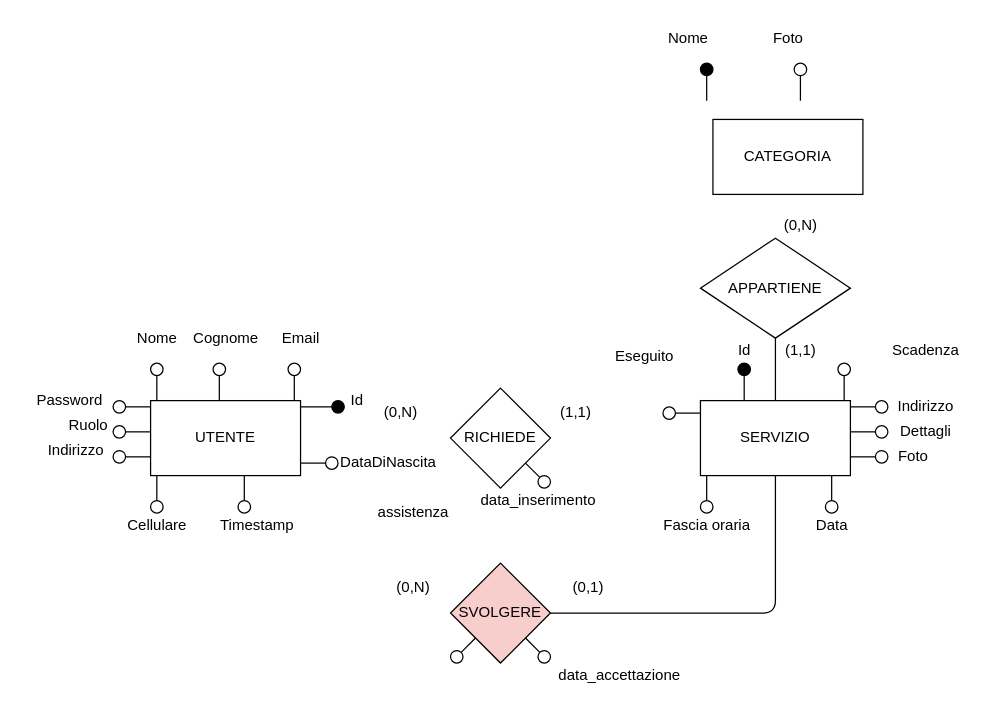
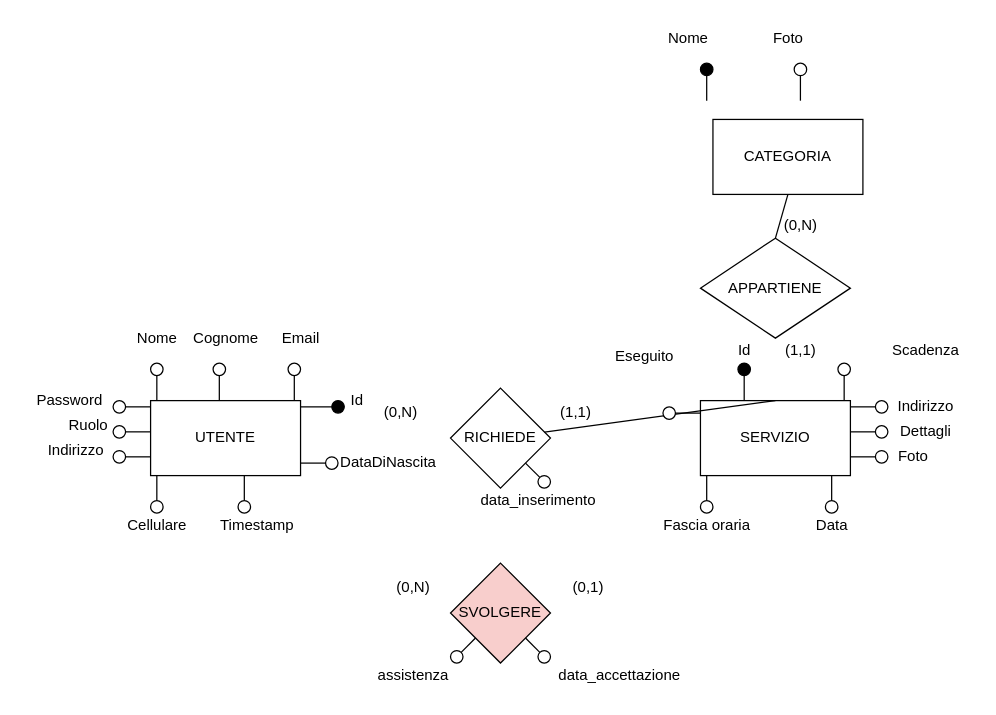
none -> (782, 217)
(776, 369) -> (604, 424)
(413, 513) -> (413, 676)
(726, 613) -> none
